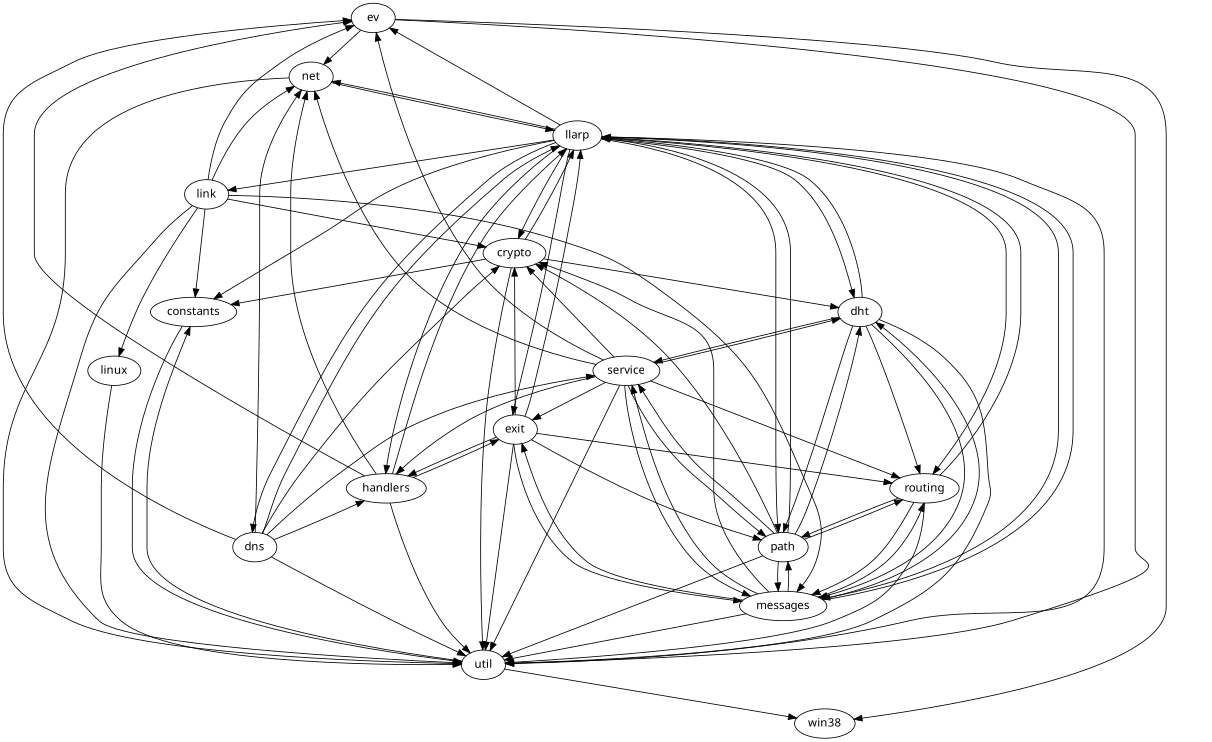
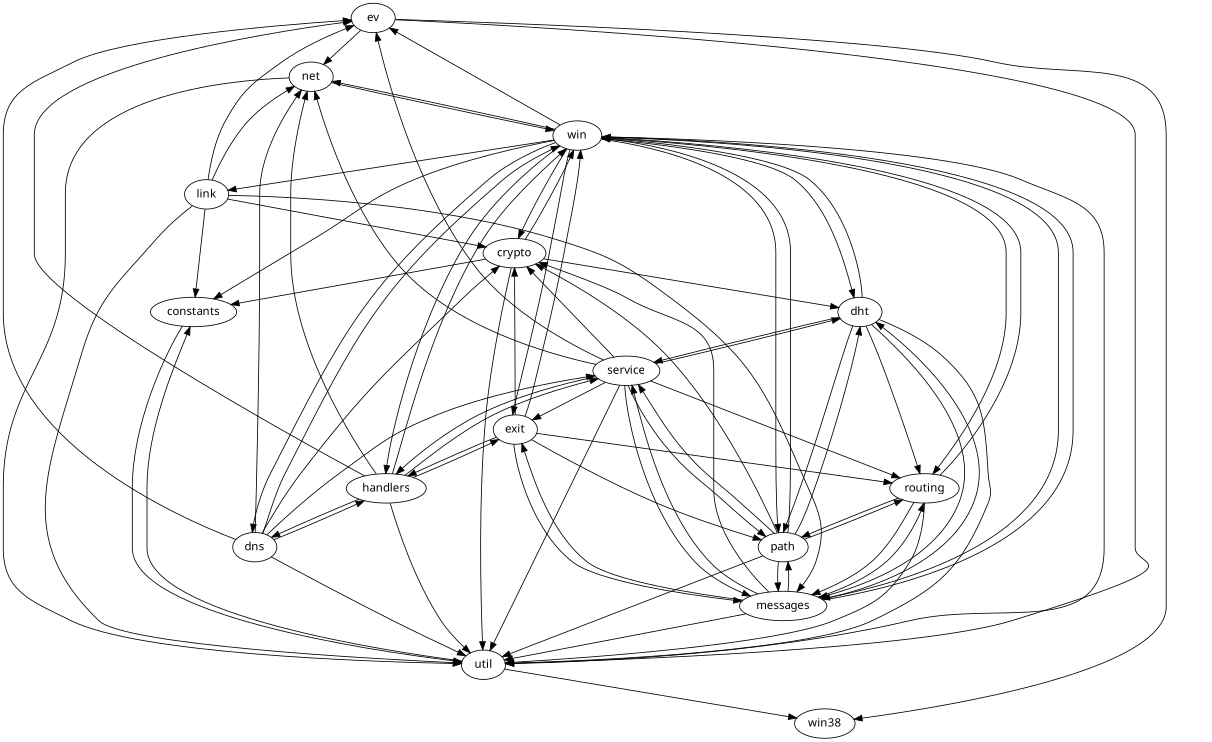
(577, 136) -> (577, 136)
(114, 371) -> none
none -> (491, 416)
none -> (319, 516)
(500, 543) -> none
